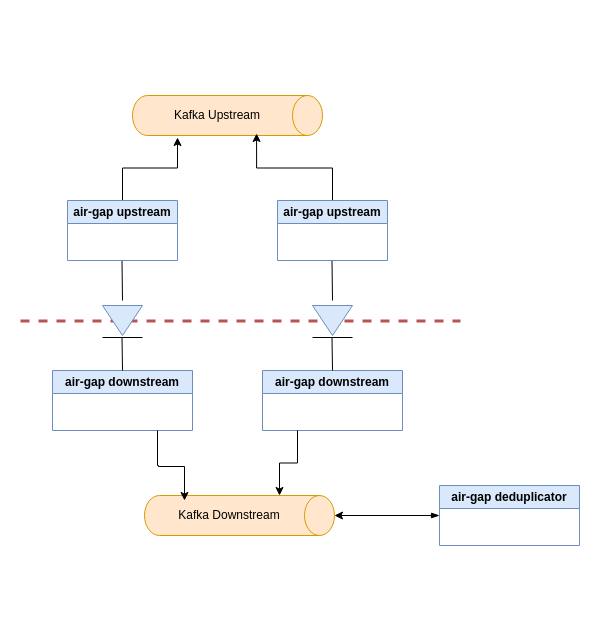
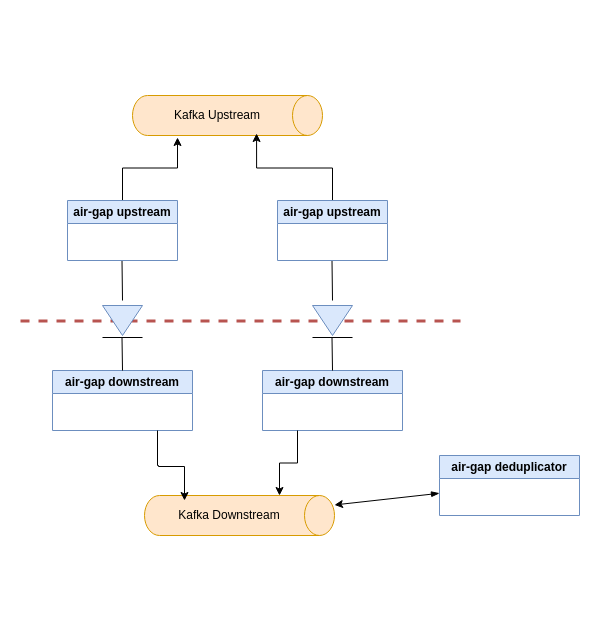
(510, 516) -> (510, 486)
